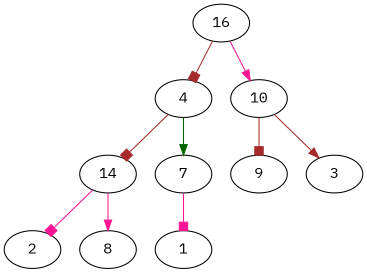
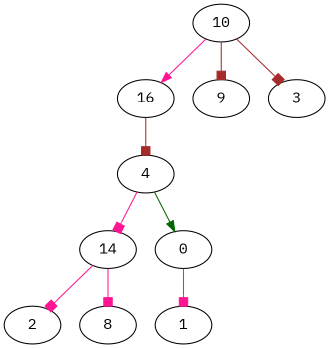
(238, 56) -> (187, 57)
(150, 133) -> (129, 207)
(293, 133) -> (255, 57)
(184, 174) -> (184, 250)
(108, 207) -> (108, 282)
